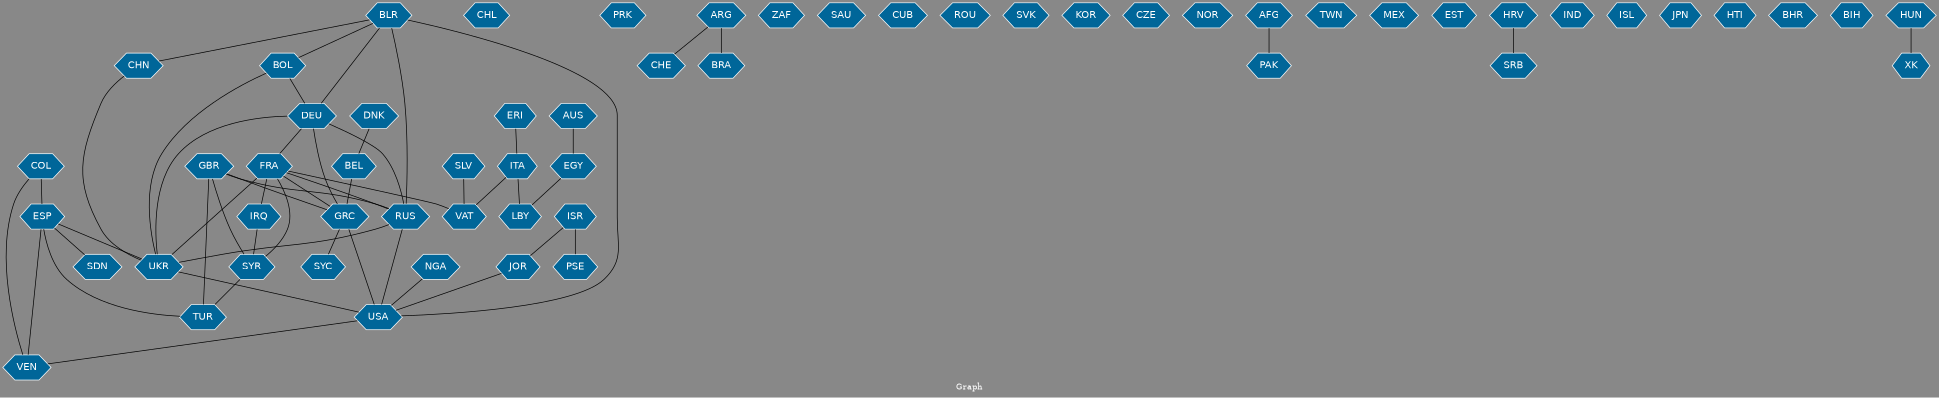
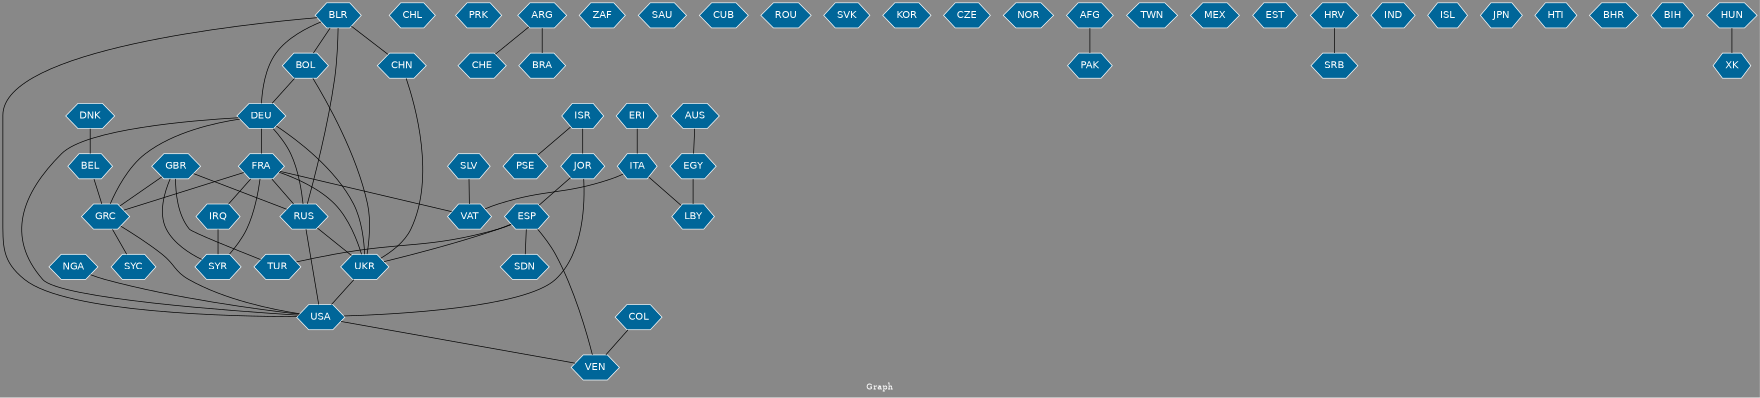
(42, 191) -> (560, 187)
none -> (26, 251)
(228, 292) -> none
